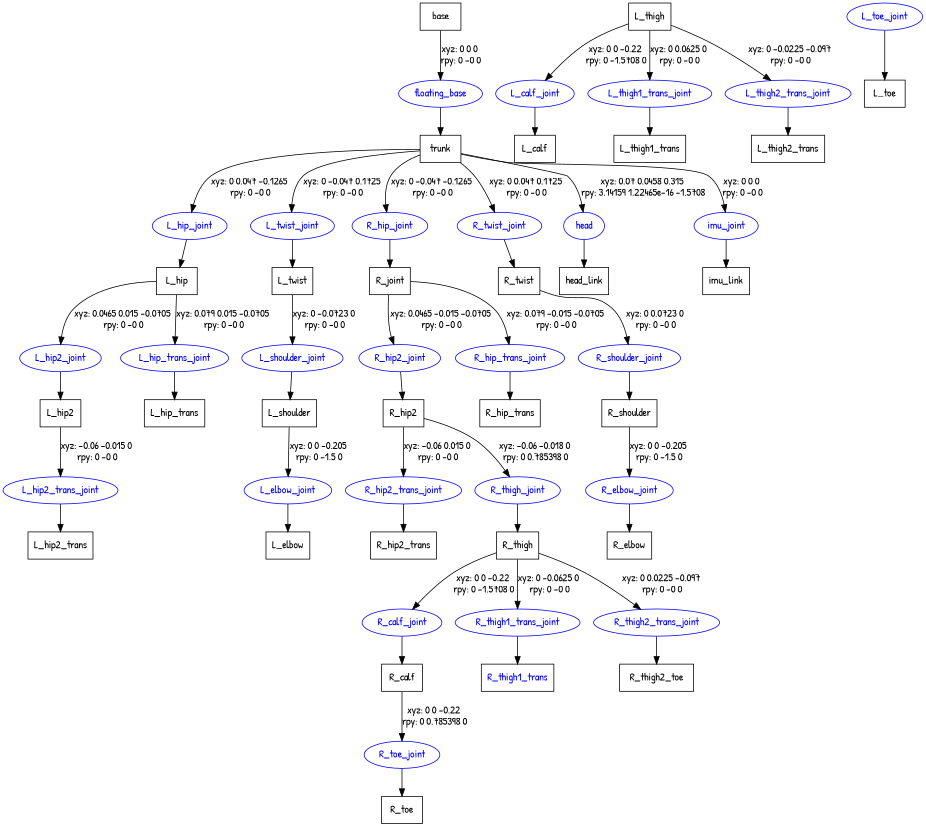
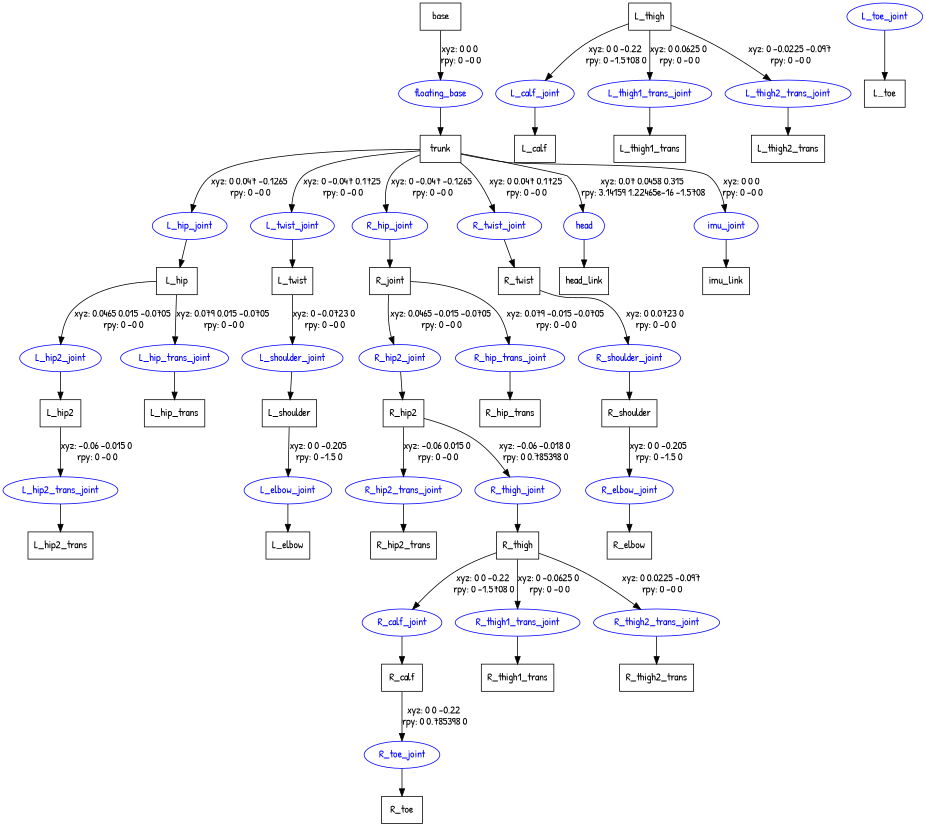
(518, 678) -> (518, 678)
(657, 678) -> (657, 678)
